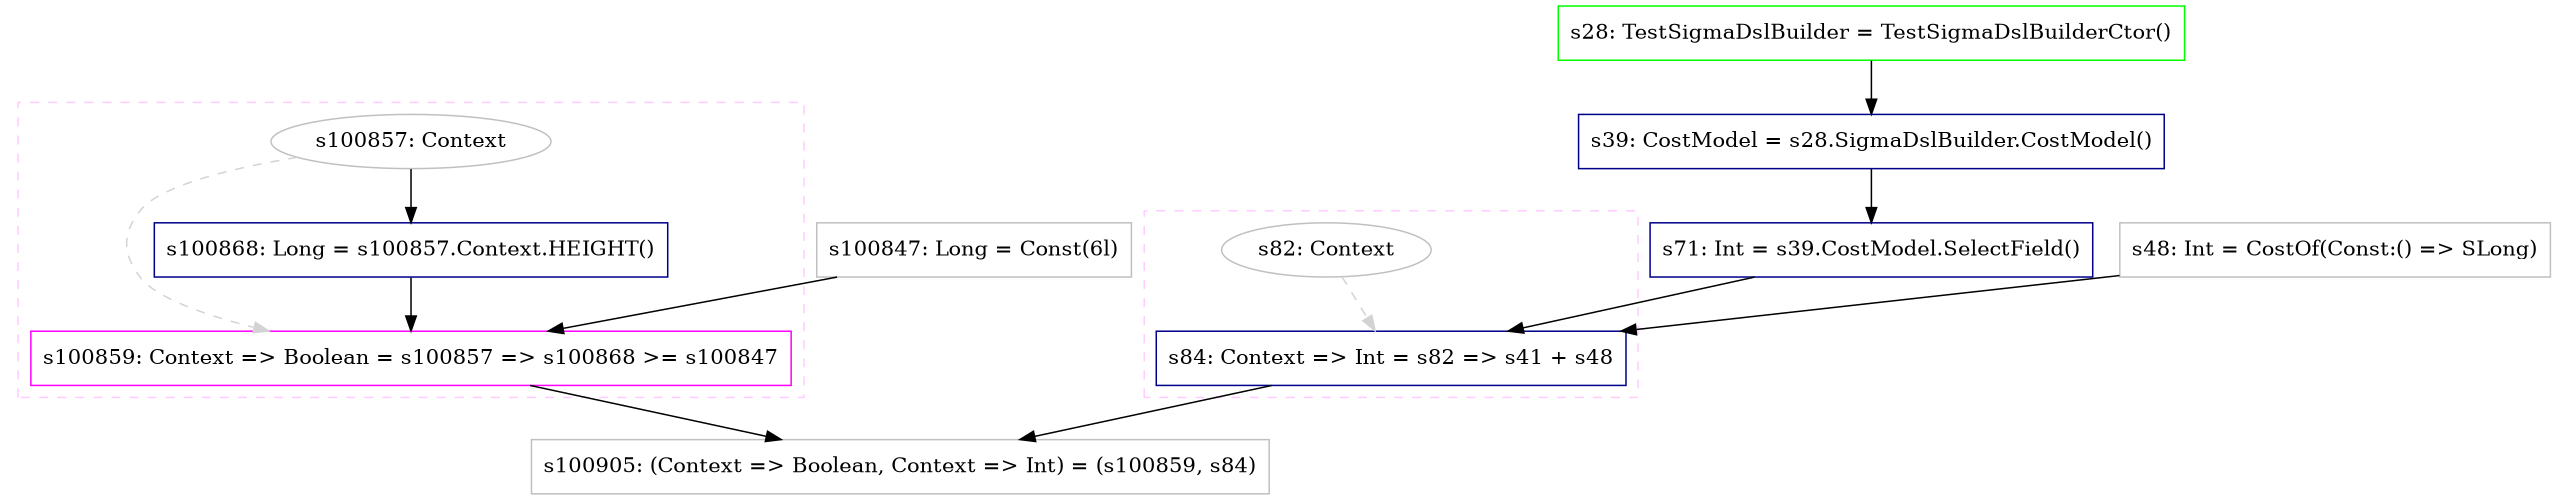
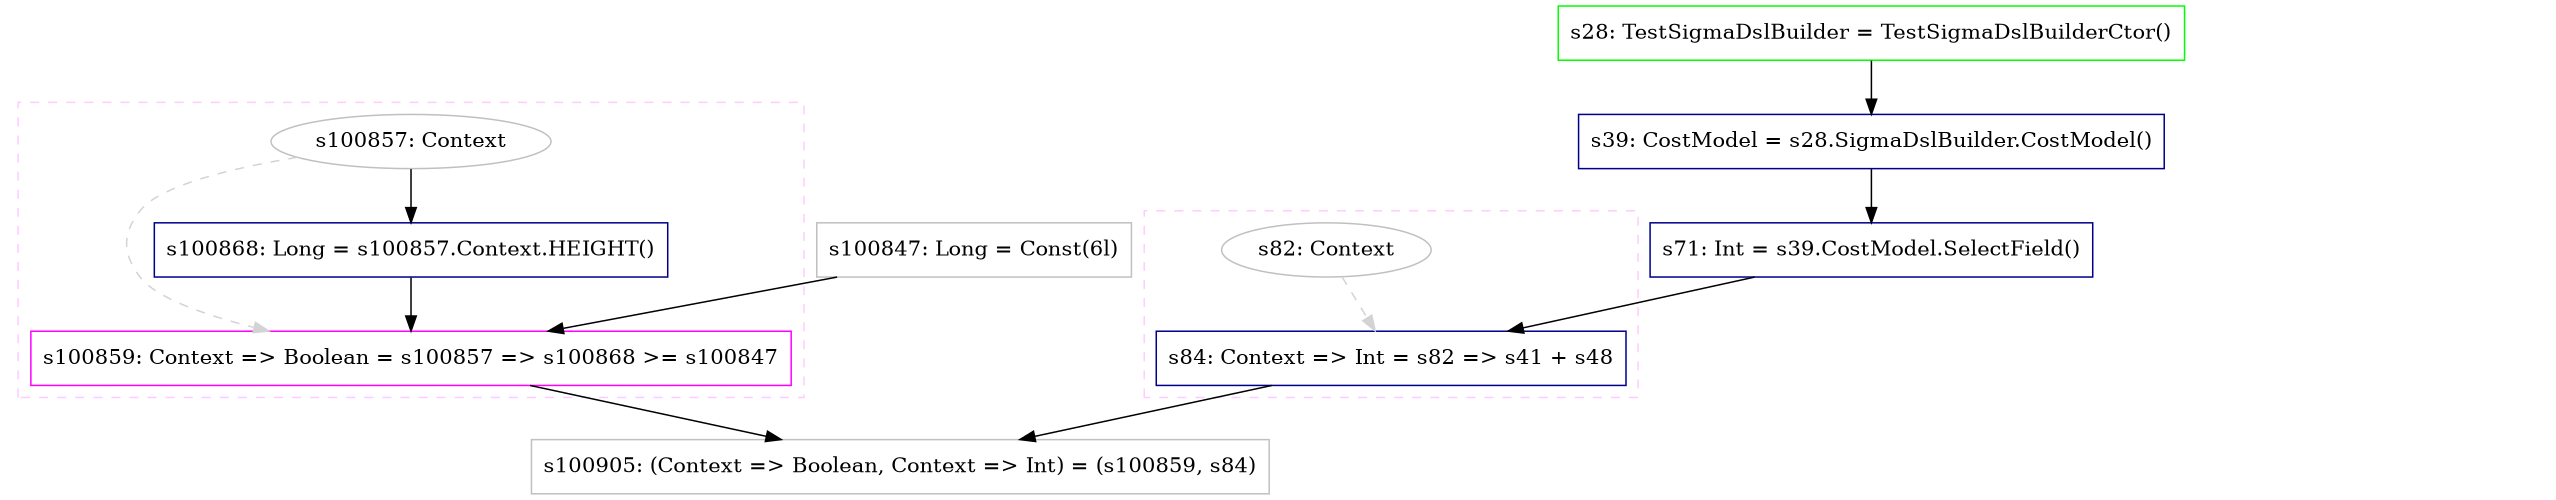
(2335, 250) -> none
